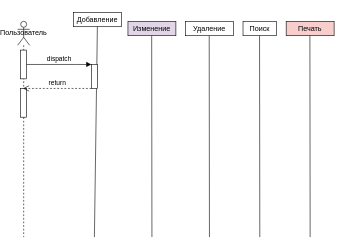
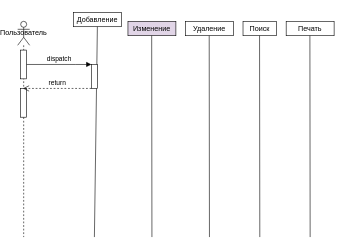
(311, 29) -> (311, 29)
